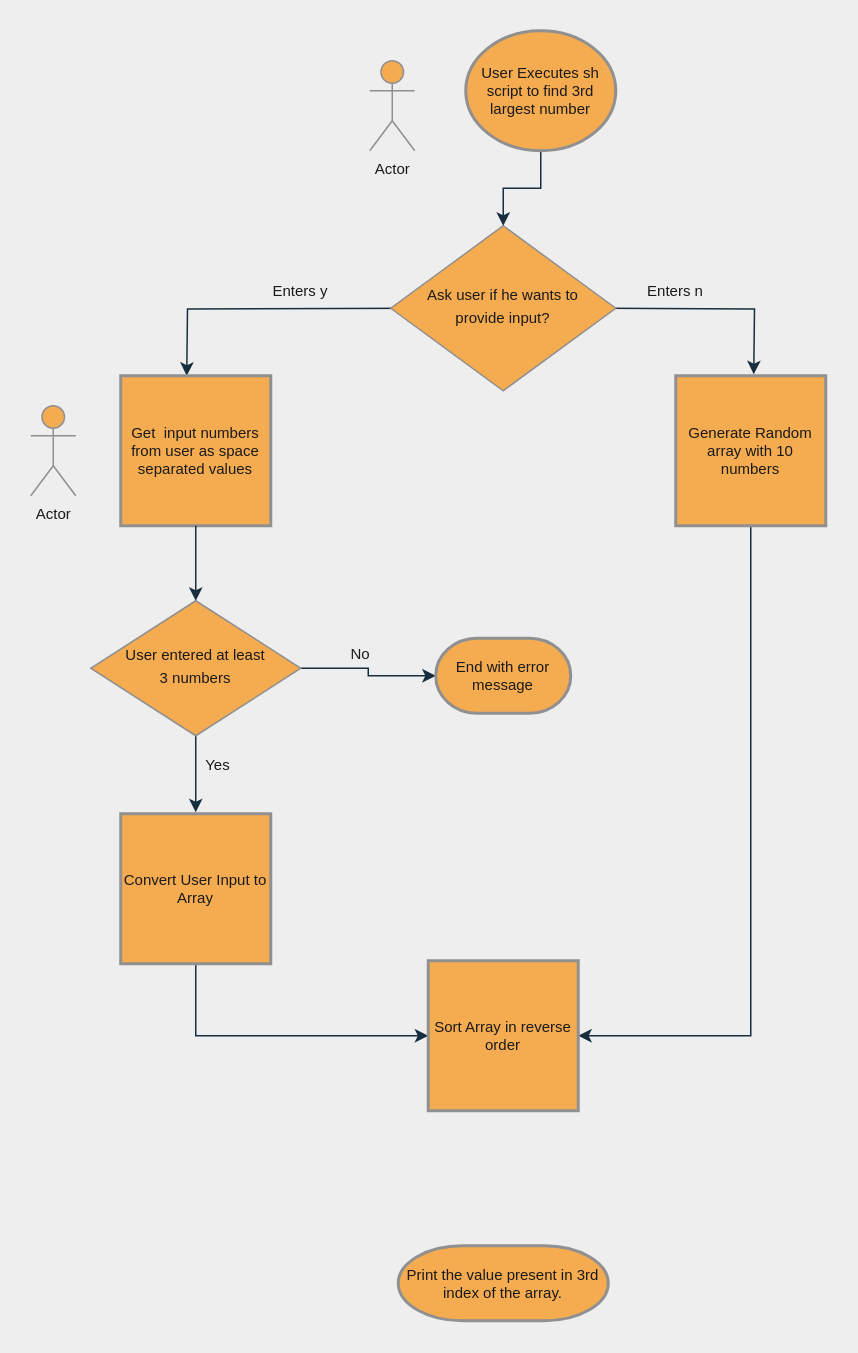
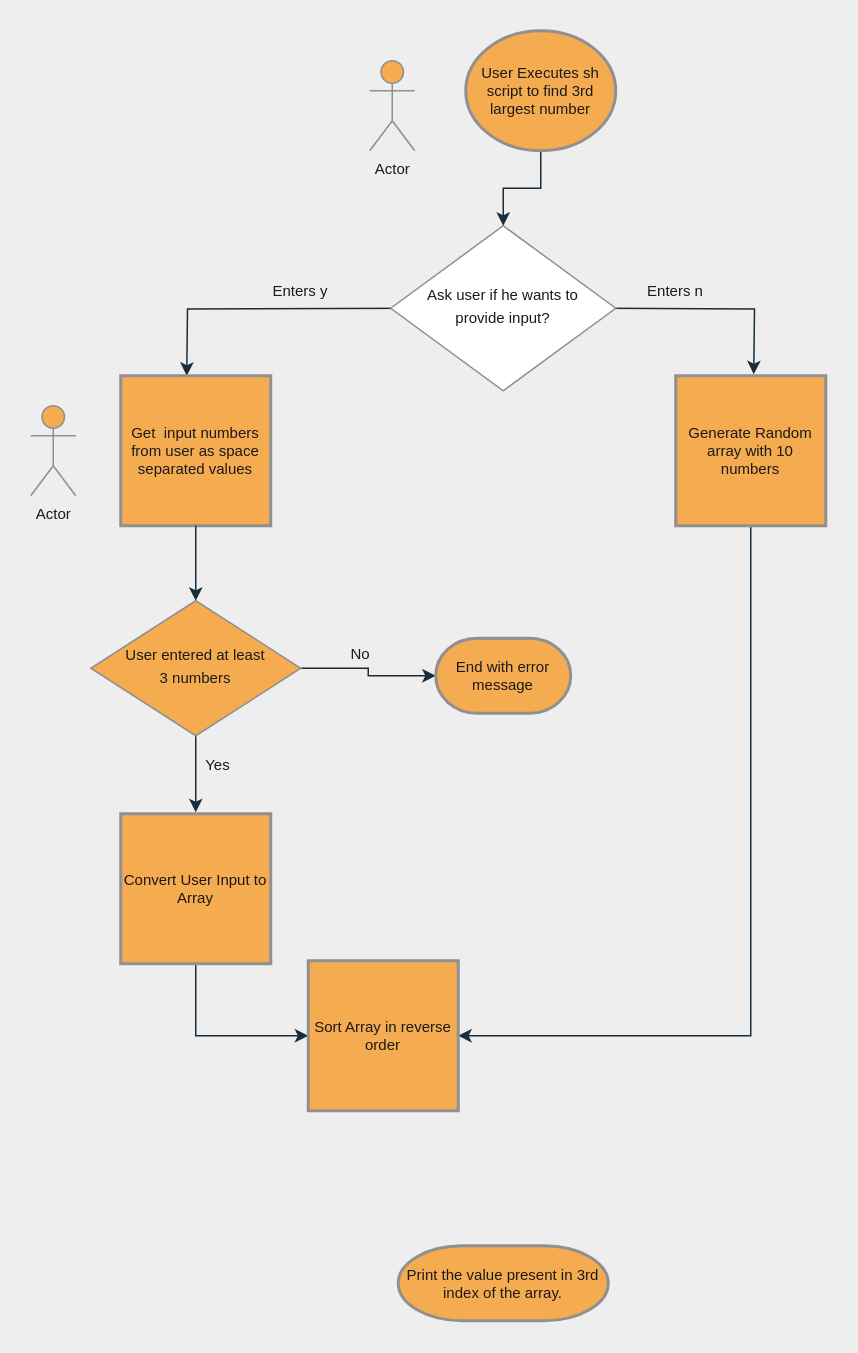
(503, 308) -> (503, 308)
(503, 1036) -> (383, 1036)
